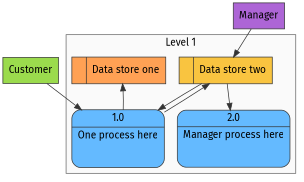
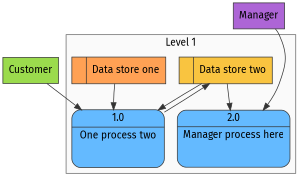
(244, 40) -> (284, 68)
(123, 100) -> (114, 93)
(118, 135) -> (118, 135)
